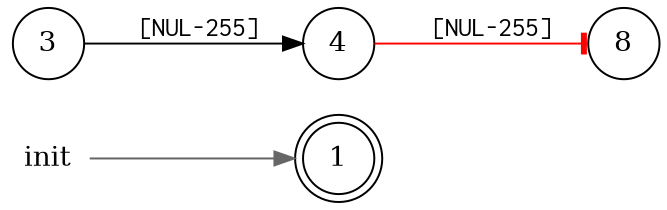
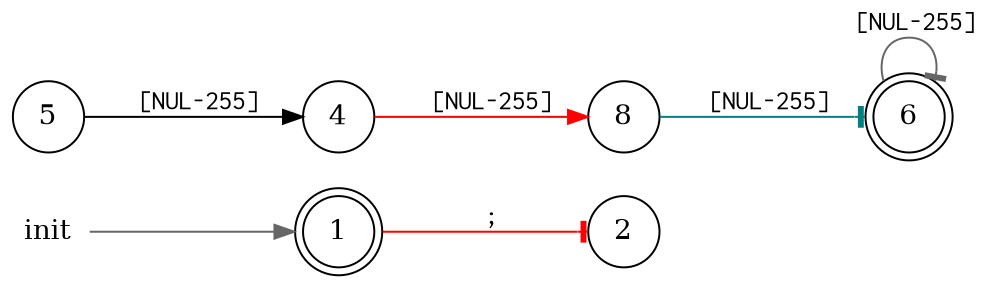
(49, 44) -> (49, 117)
(476, 44) -> (471, 117)
none -> (909, 117)
none -> (624, 232)
